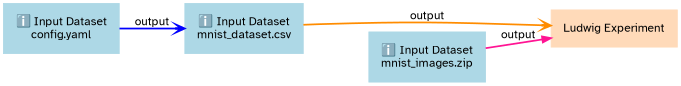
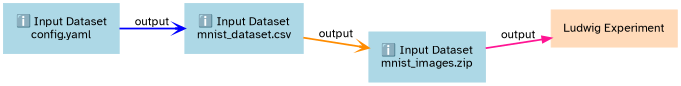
(423, 22) -> (332, 42)
